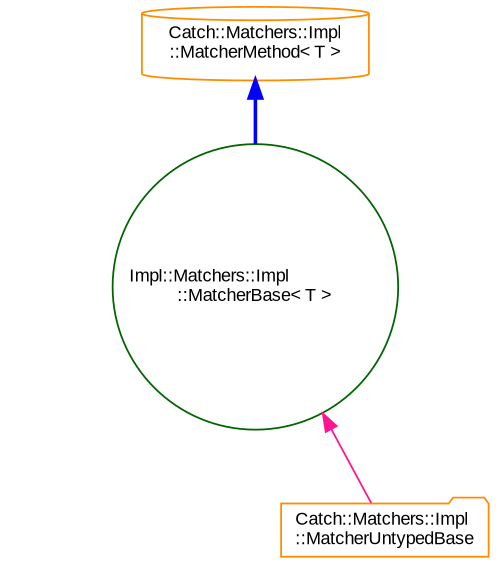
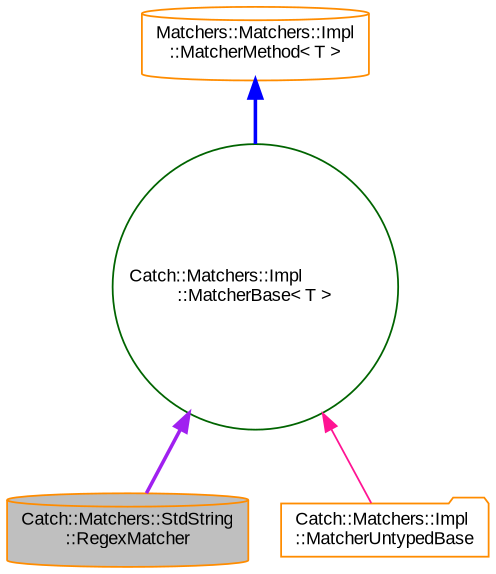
(255, 44) -> (255, 44)
(255, 287) -> (255, 287)
none -> (128, 530)
